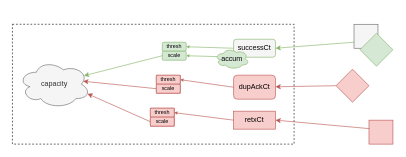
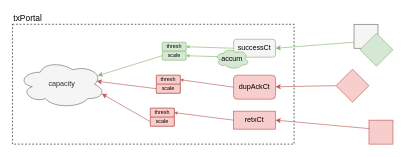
none -> (59, 18)
(54, 84) -> (62, 84)
